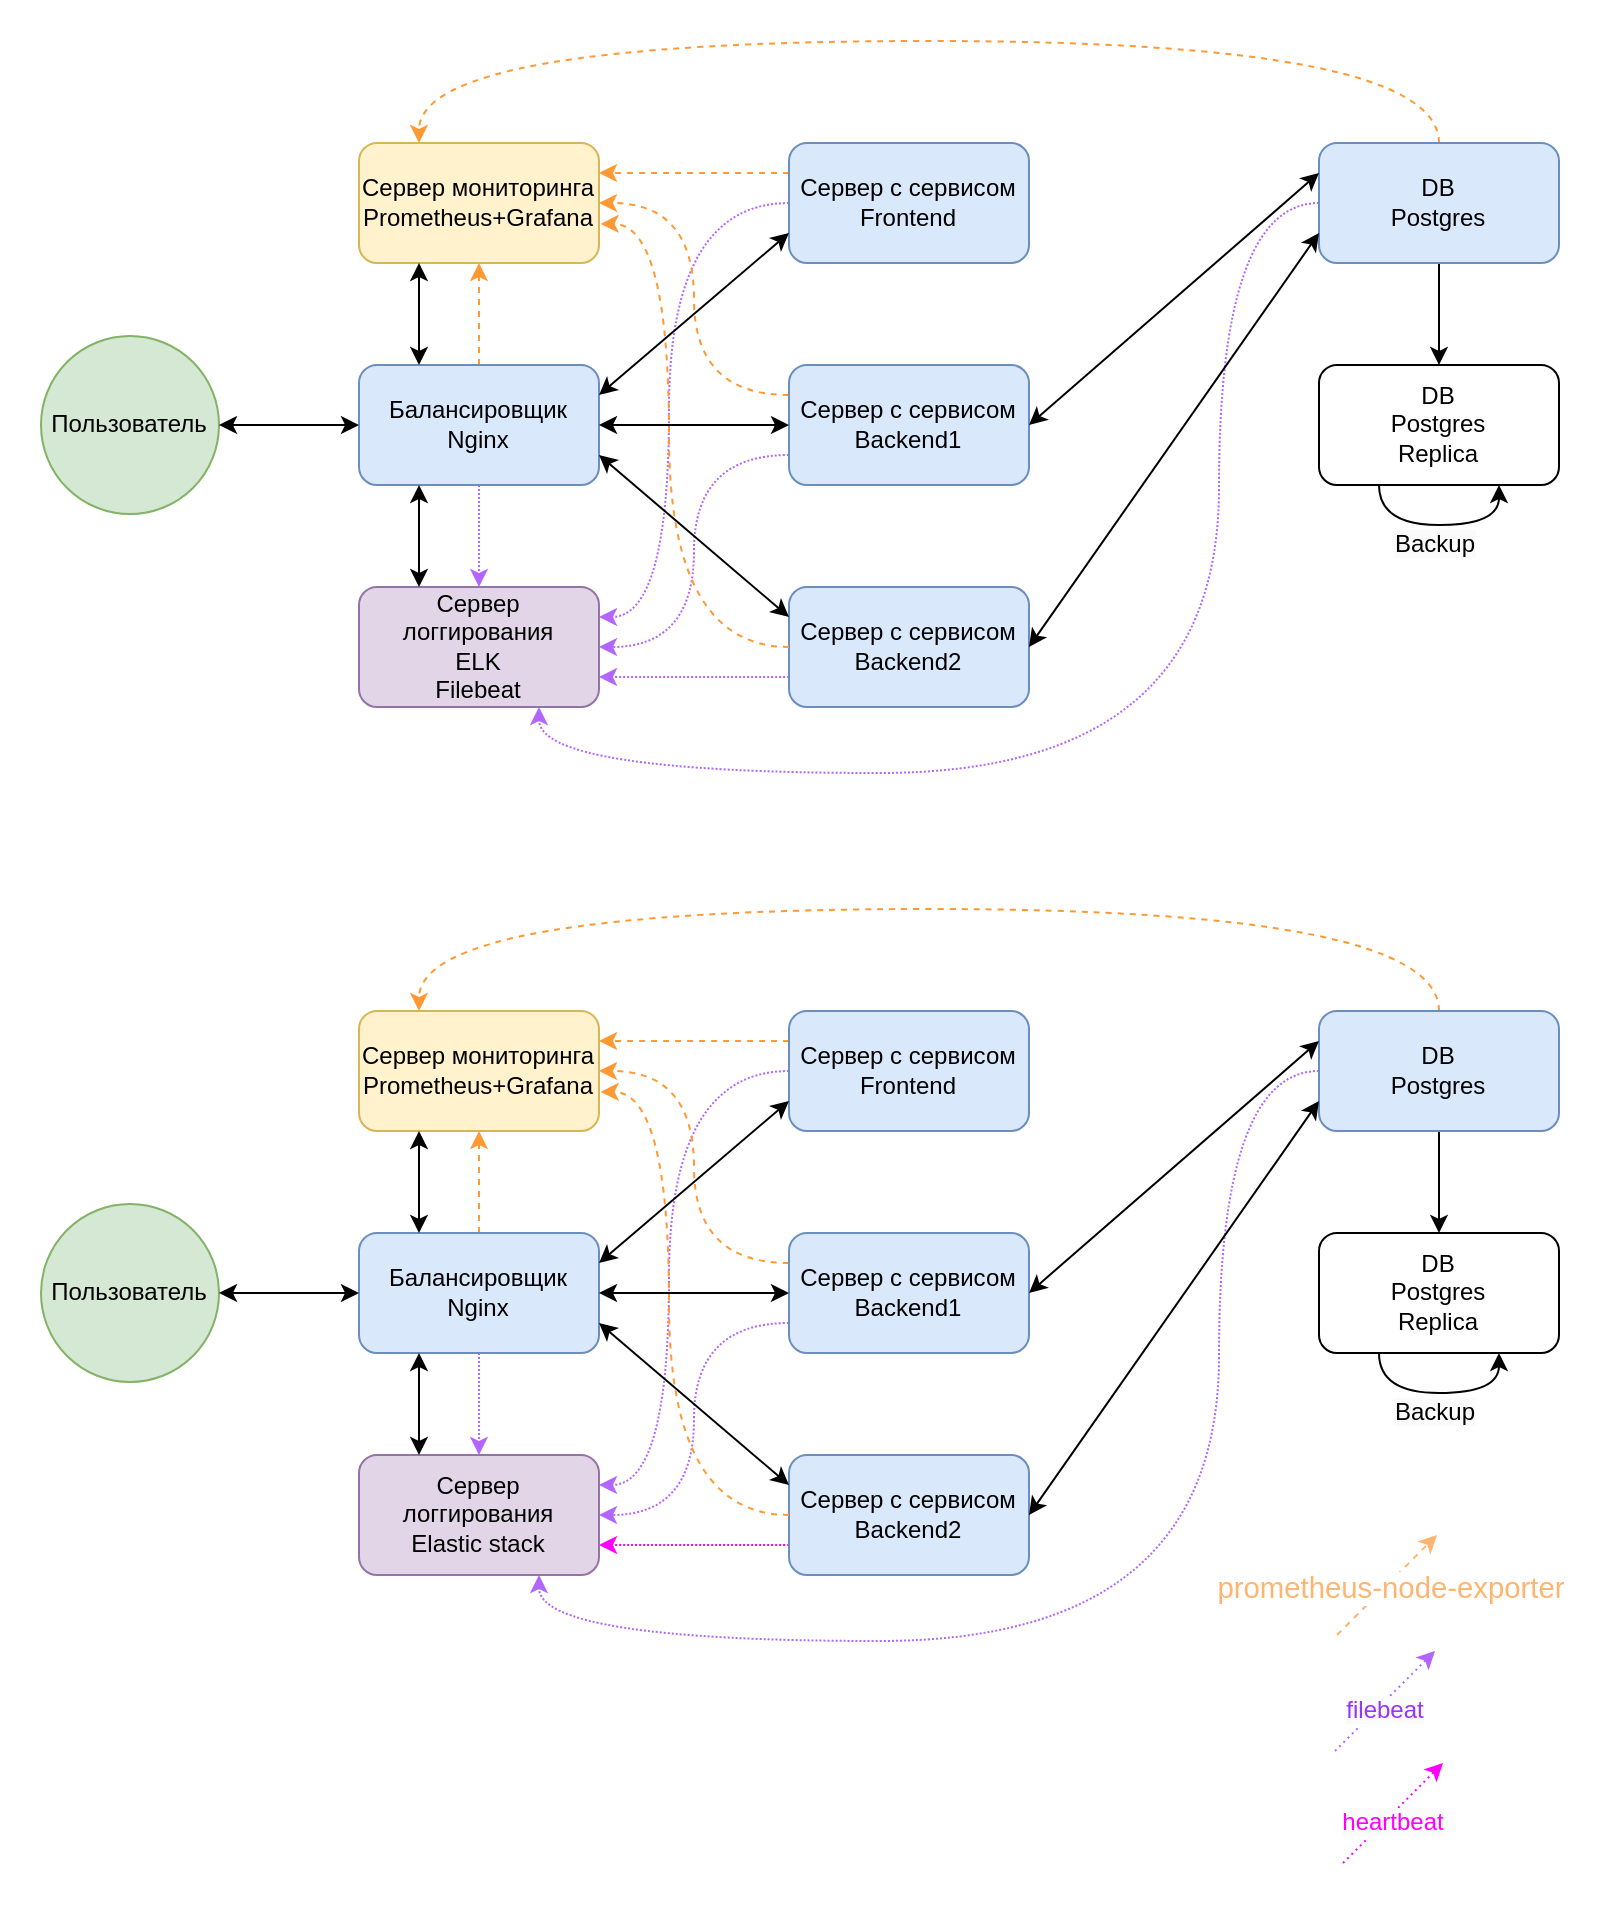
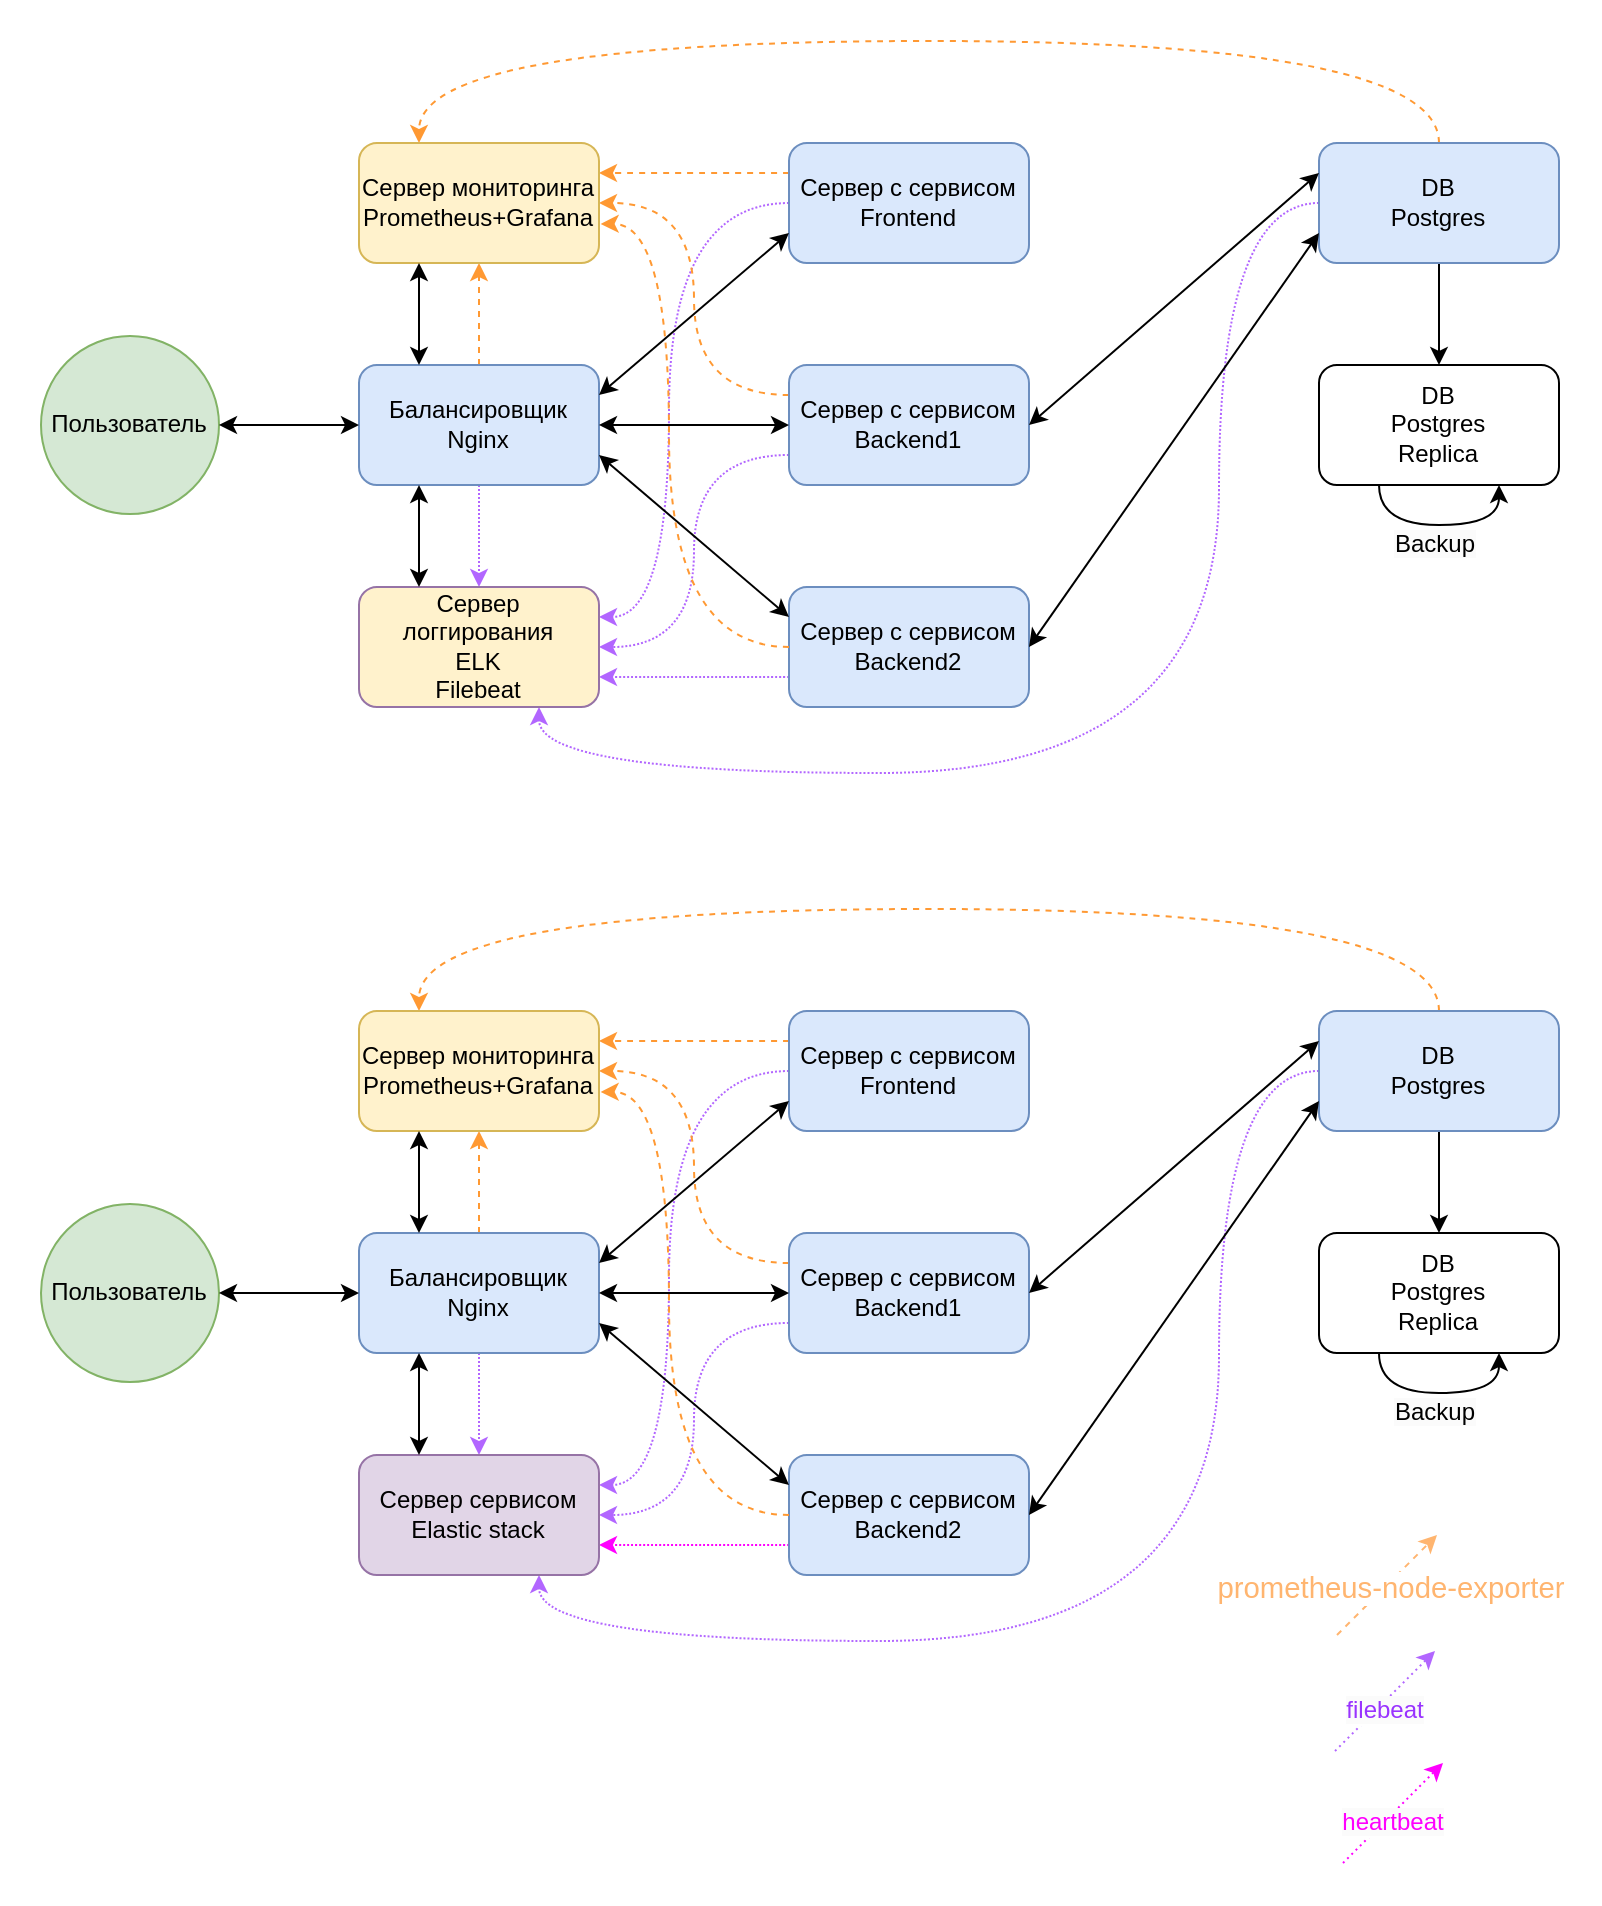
(479, 647) -> (479, 647)
(479, 1515) -> (479, 1515)
